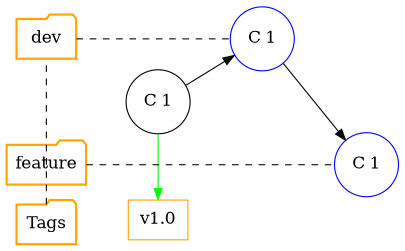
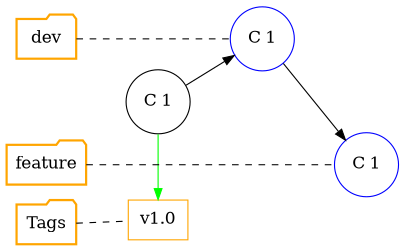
(46, 143) -> (102, 222)
